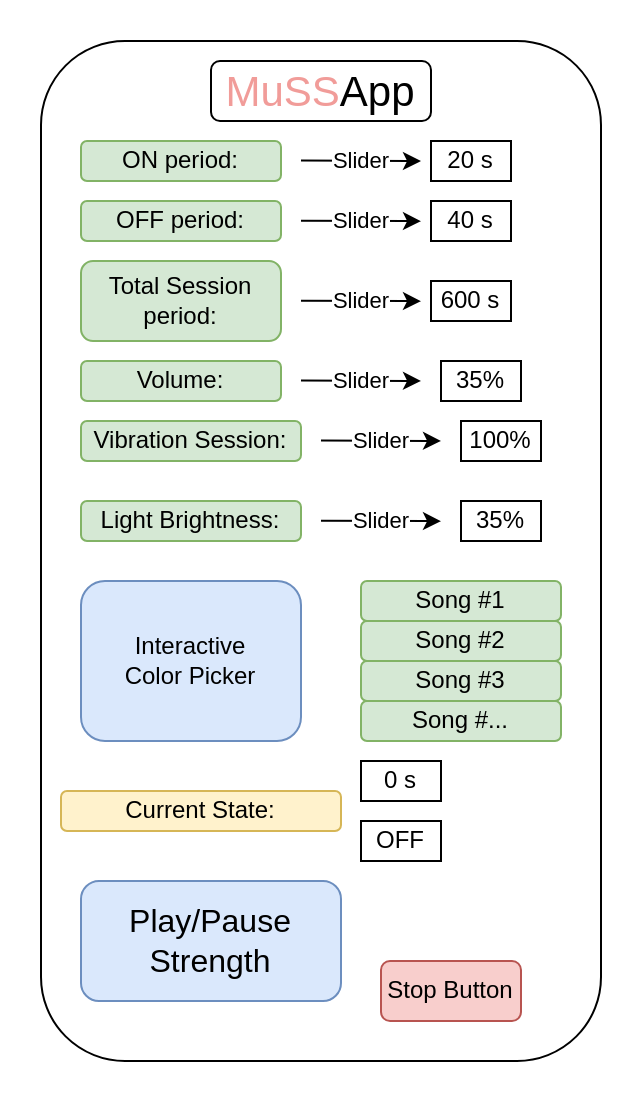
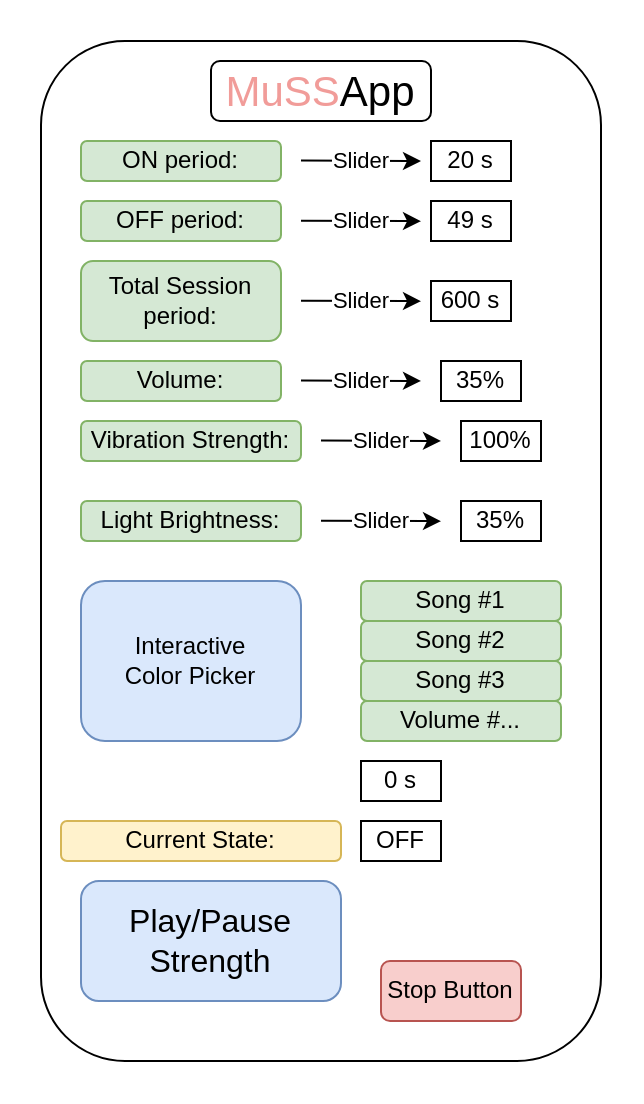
(471, 221) -> (471, 221)
(191, 441) -> (191, 441)
(461, 721) -> (461, 721)
(201, 811) -> (201, 841)
